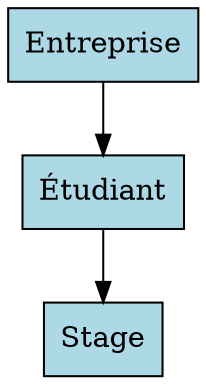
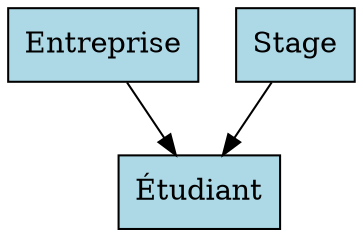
(103, 256) -> (253, 110)
